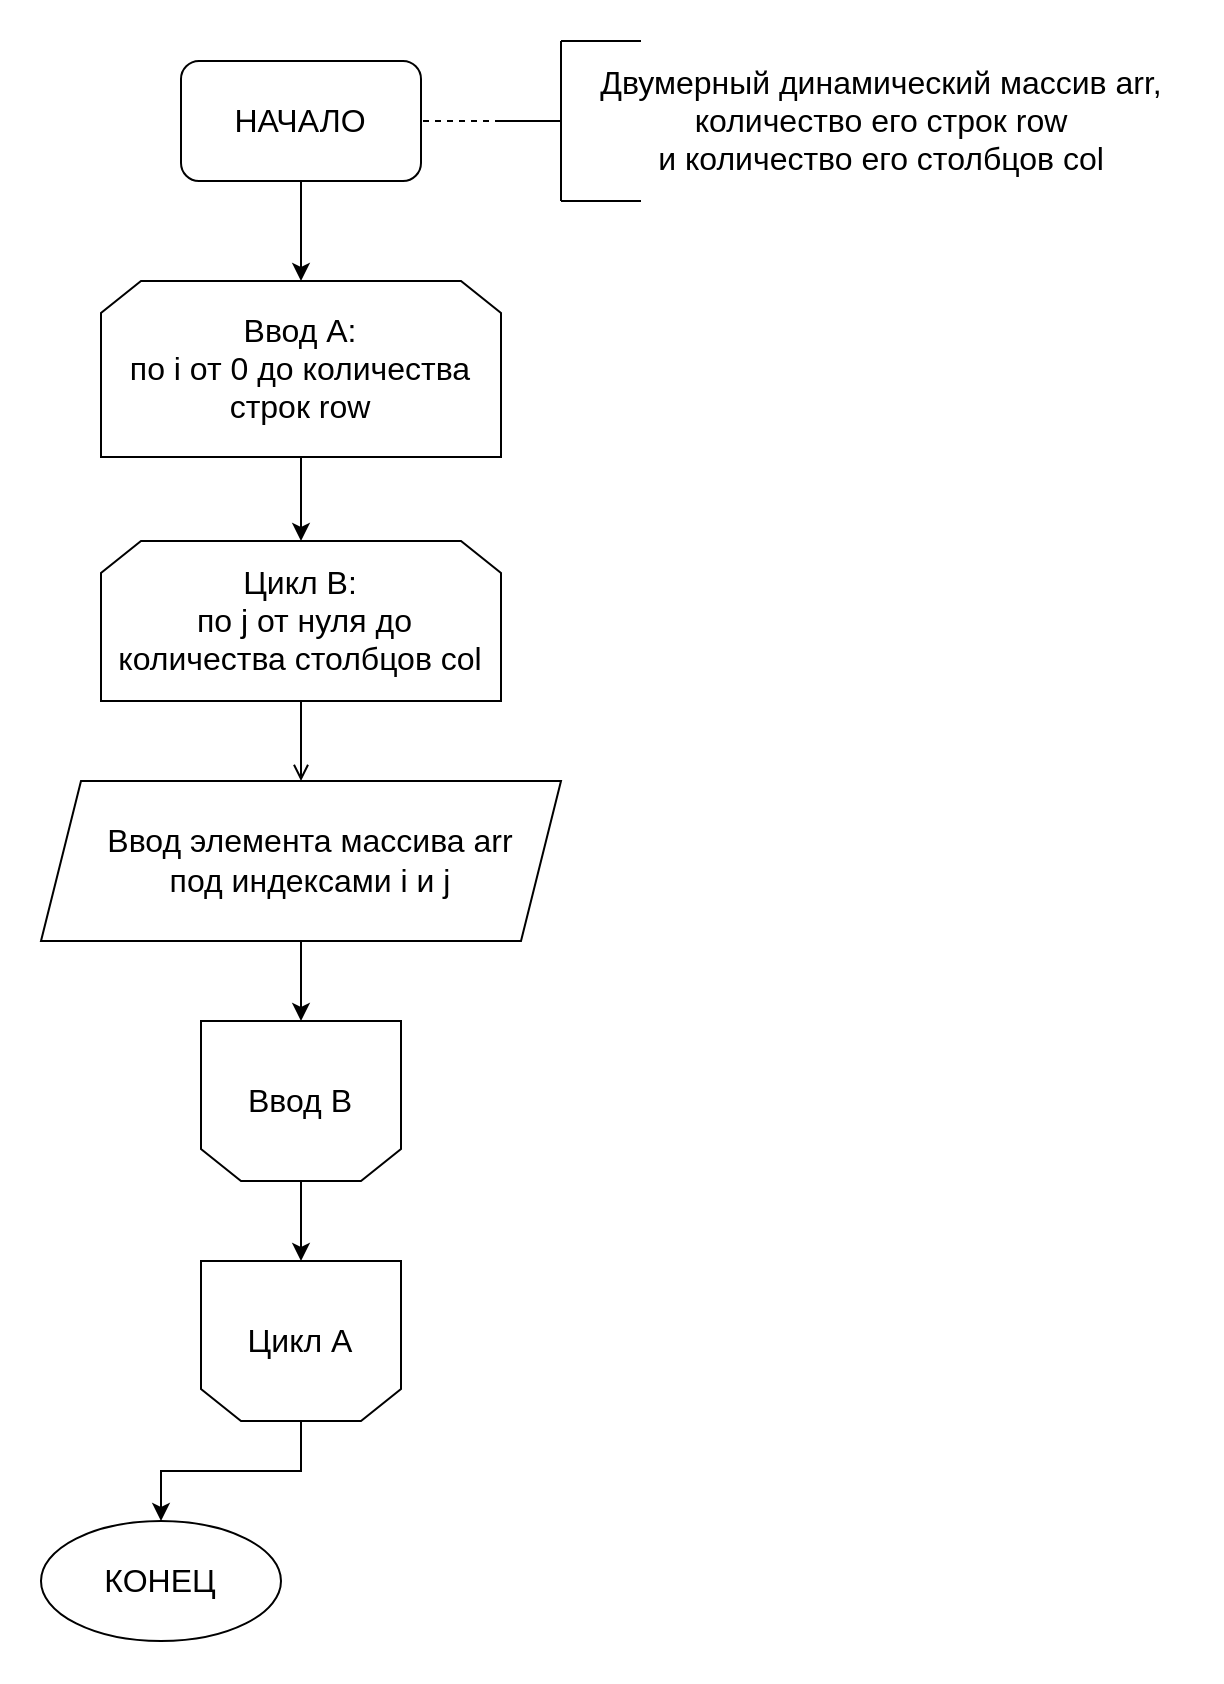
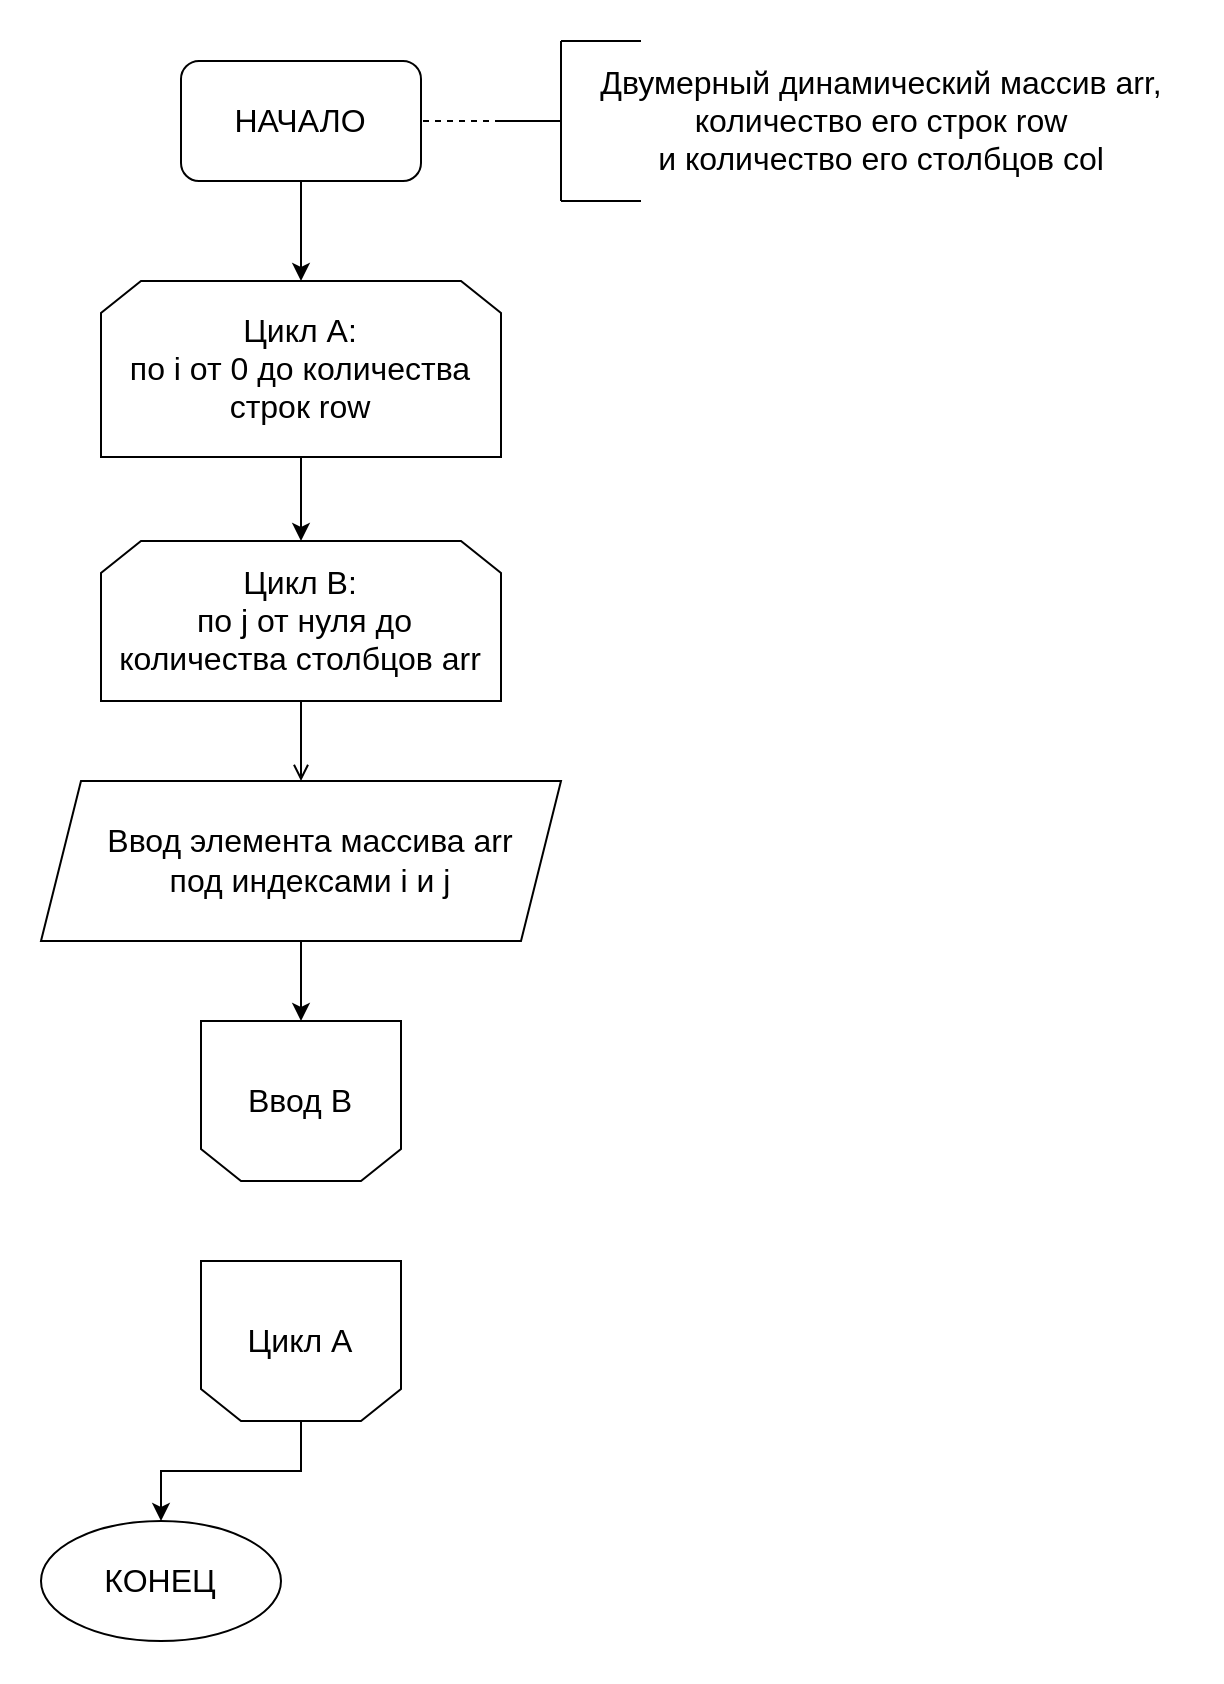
(301, 369) -> (301, 369)
(301, 621) -> (301, 621)
(301, 1214) -> none
